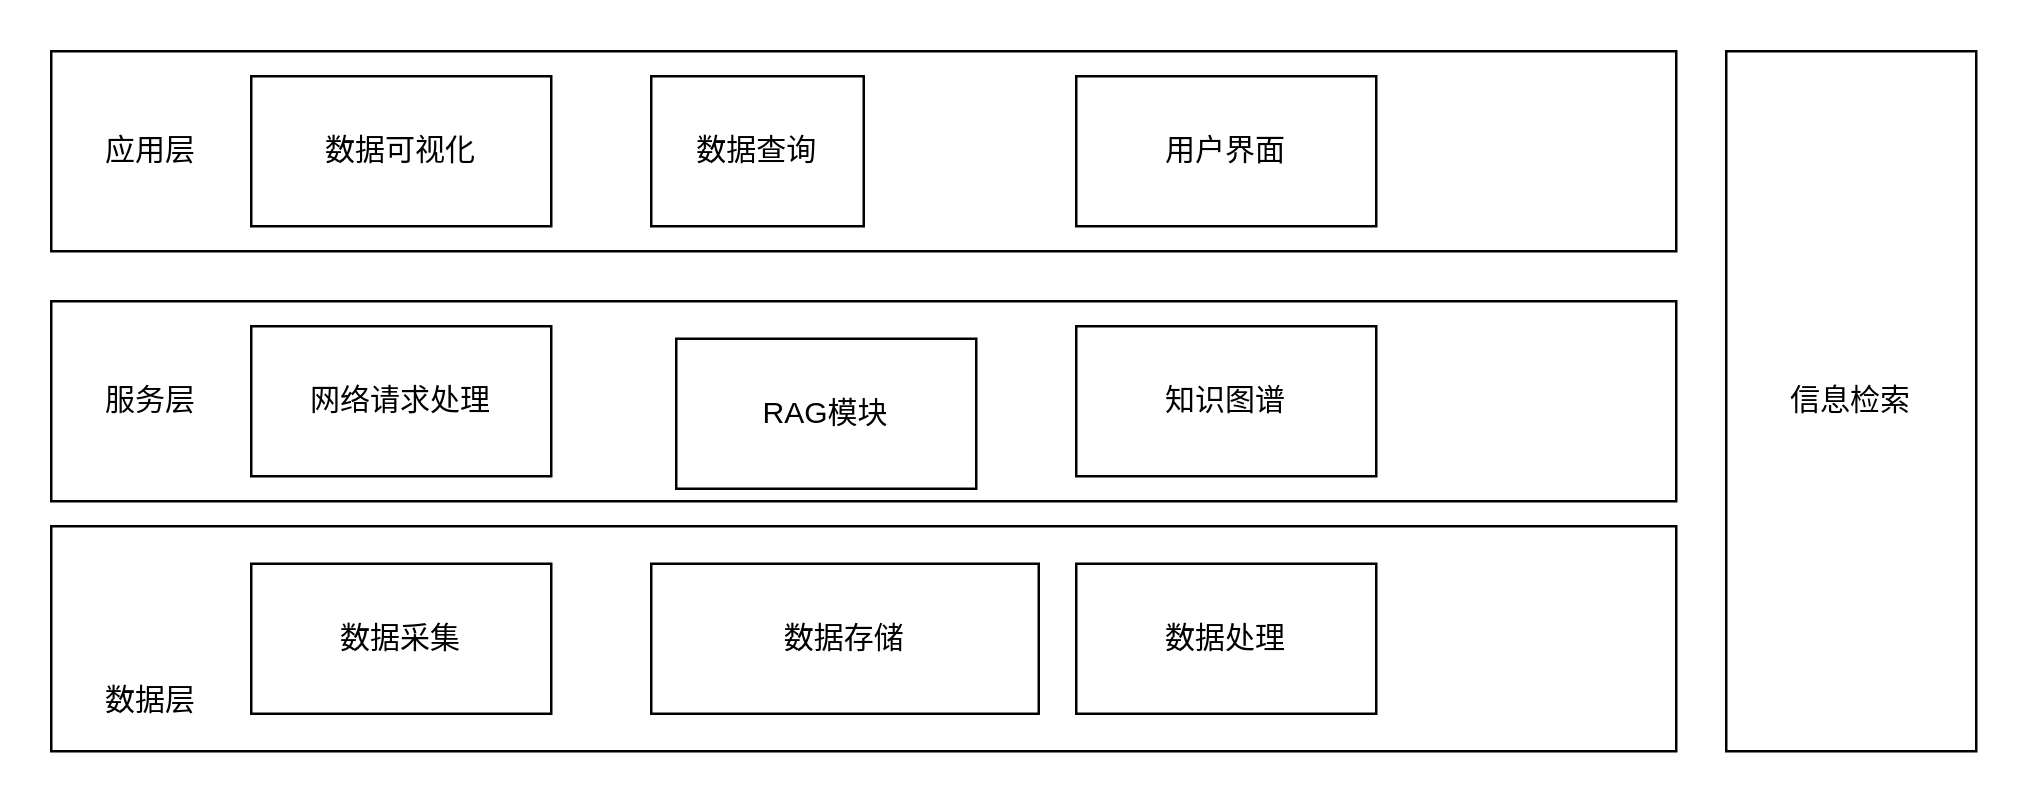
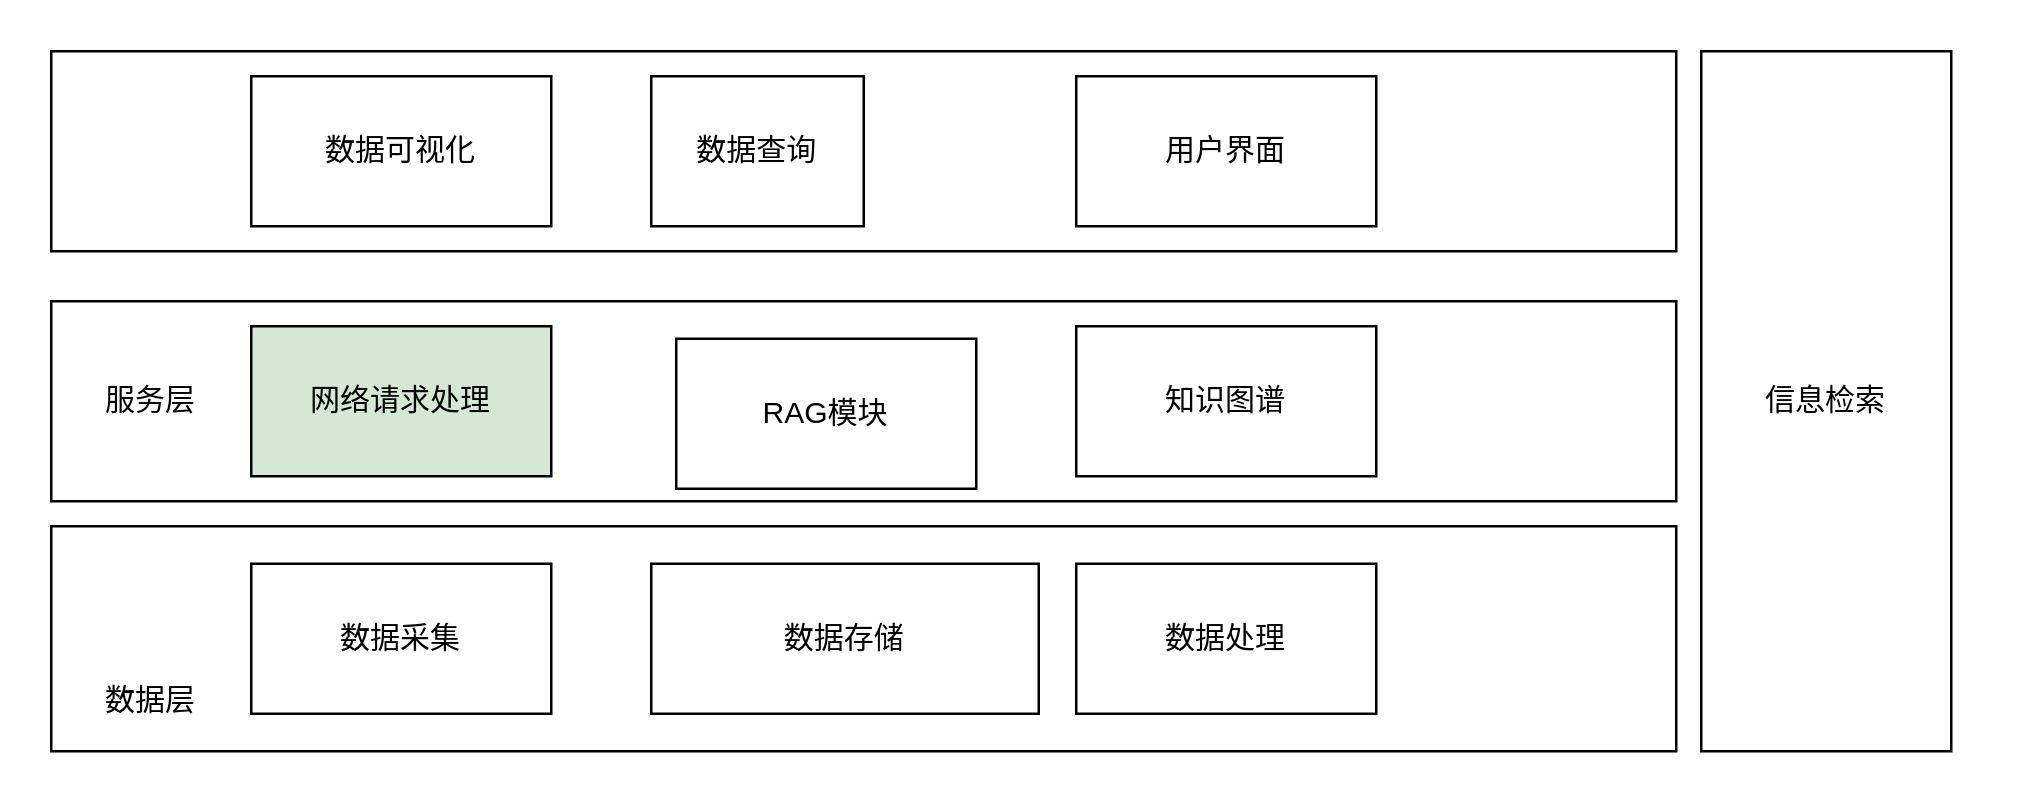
(151, 151) -> none
(401, 401) -> (401, 401)
(1851, 401) -> (1826, 401)
